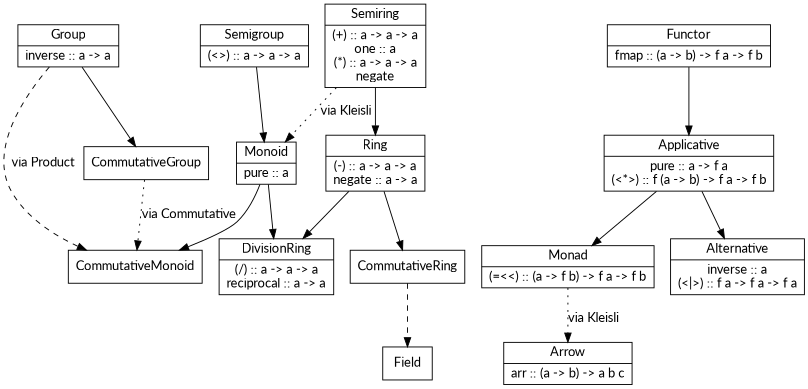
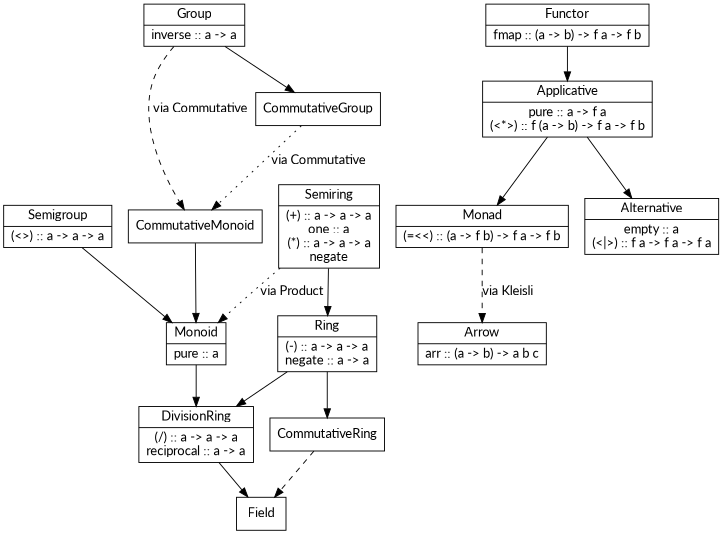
(346, 111) -> (292, 292)
(44, 163) -> (200, 109)
(233, 225) -> (196, 278)
(737, 270) -> (652, 230)
(568, 310) -> (482, 281)
none -> (230, 476)
